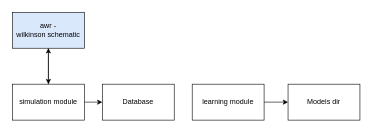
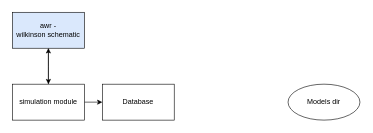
(228, 102) -> none
(282, 102) -> none
(324, 102) -> (324, 102)
